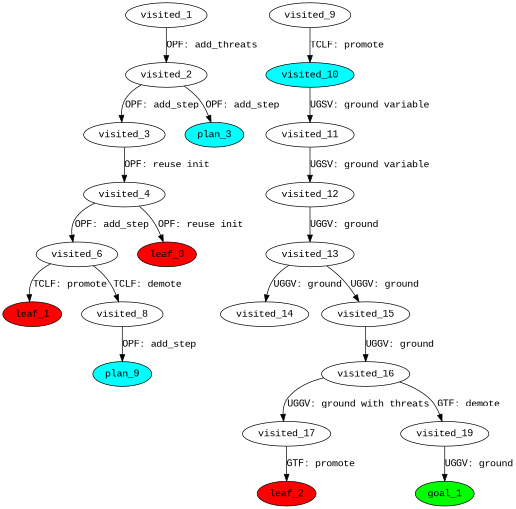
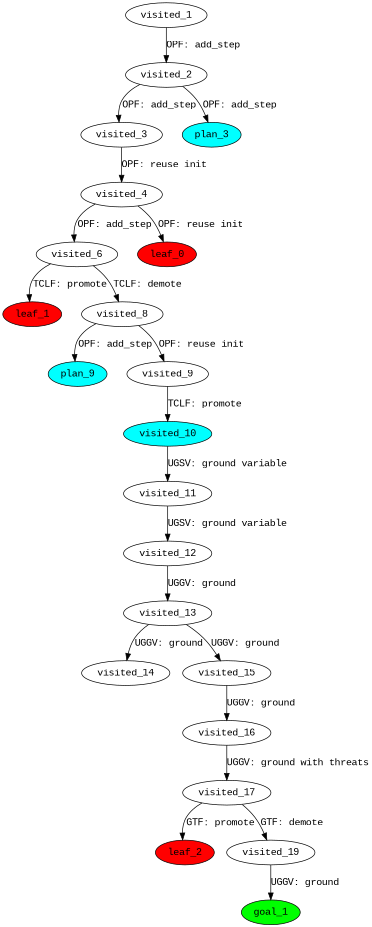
(212, 45) -> (203, 45)
none -> (152, 339)
(424, 394) -> (255, 818)
